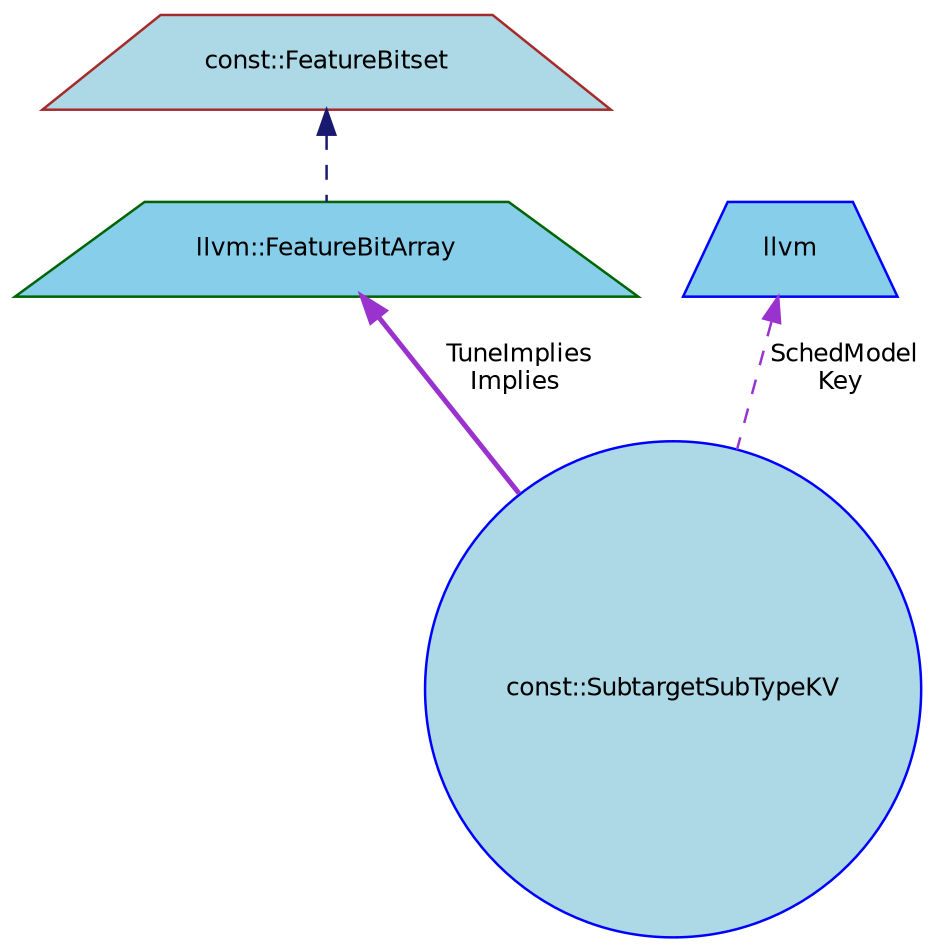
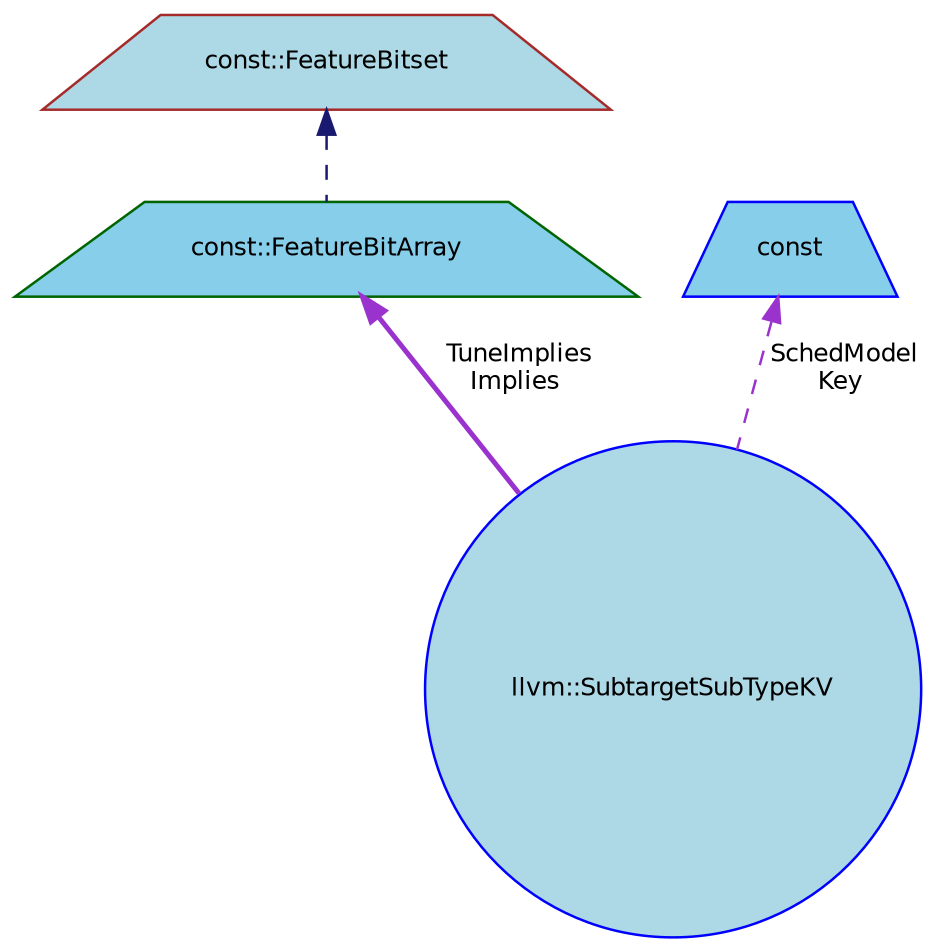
(327, 249) -> (327, 249)
(790, 249) -> (790, 249)
(673, 689) -> (673, 689)
